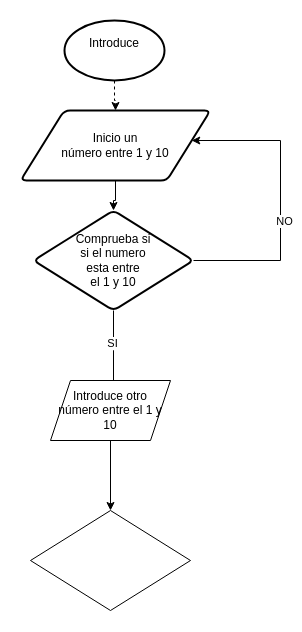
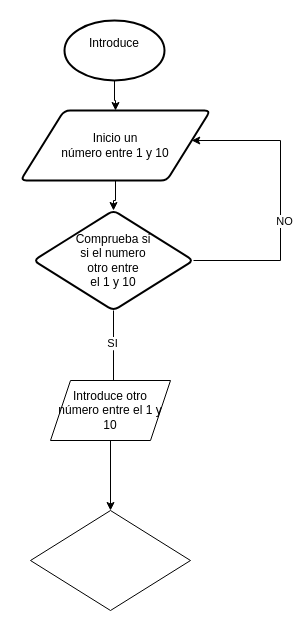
(115, 93) -> (115, 93)
(114, 261) -> (114, 261)
